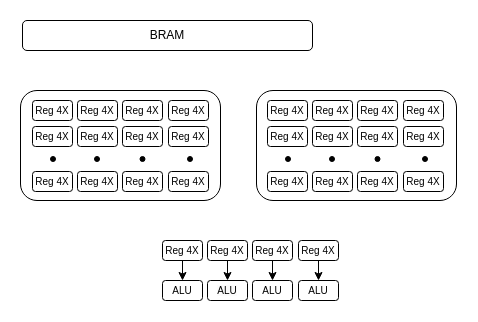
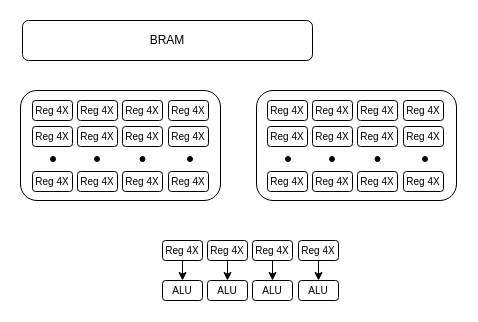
(168, 36) -> (168, 41)
